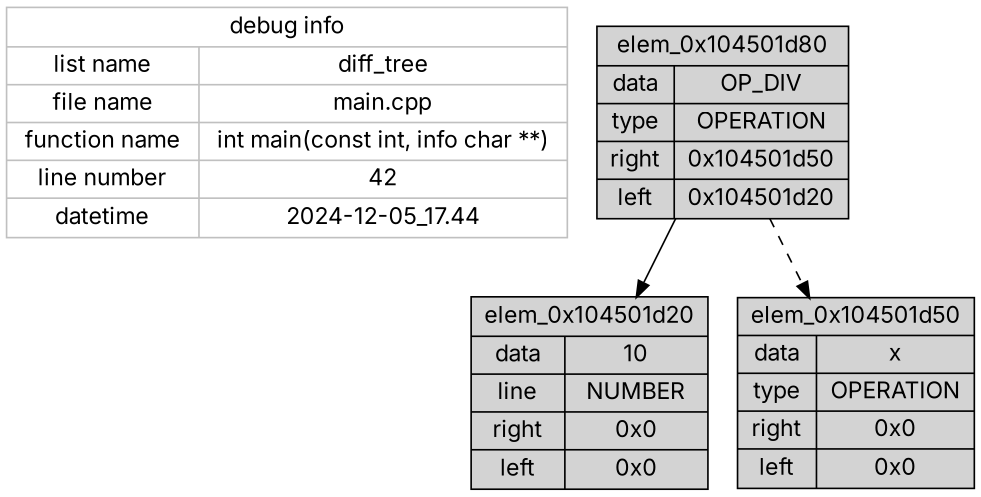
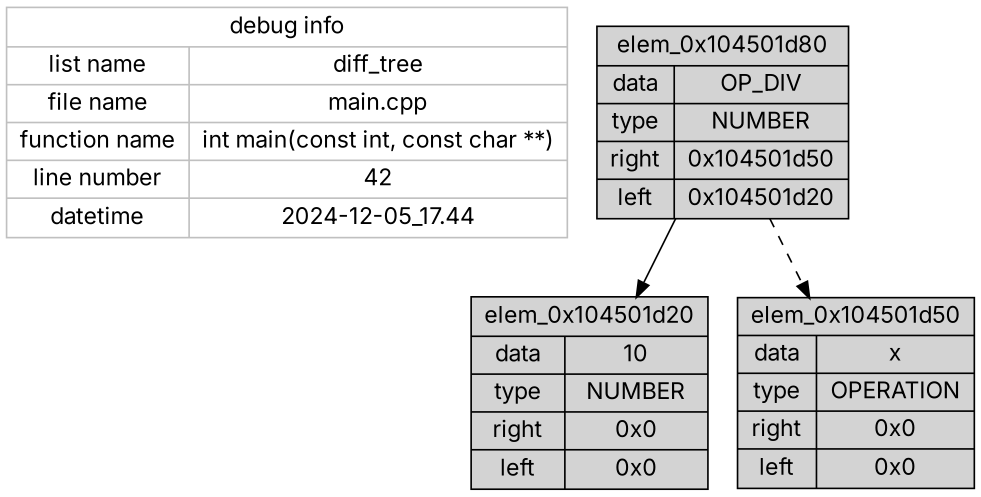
(761, 122) -> (761, 122)
(383, 141) -> (378, 141)
(518, 392) -> (518, 392)
